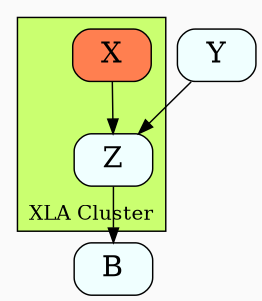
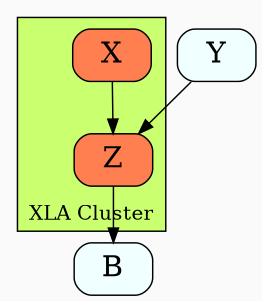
(113, 160) -> (113, 160)
